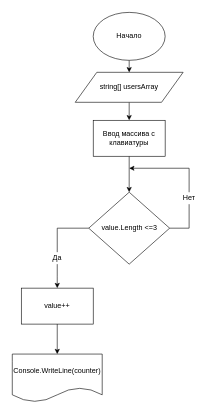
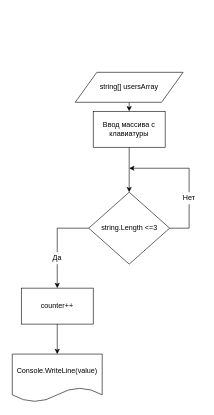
(129, 36) -> none
(129, 65) -> none
(129, 138) -> (129, 129)
(130, 228) -> (130, 228)
(57, 306) -> (57, 306)
(57, 371) -> (57, 371)
